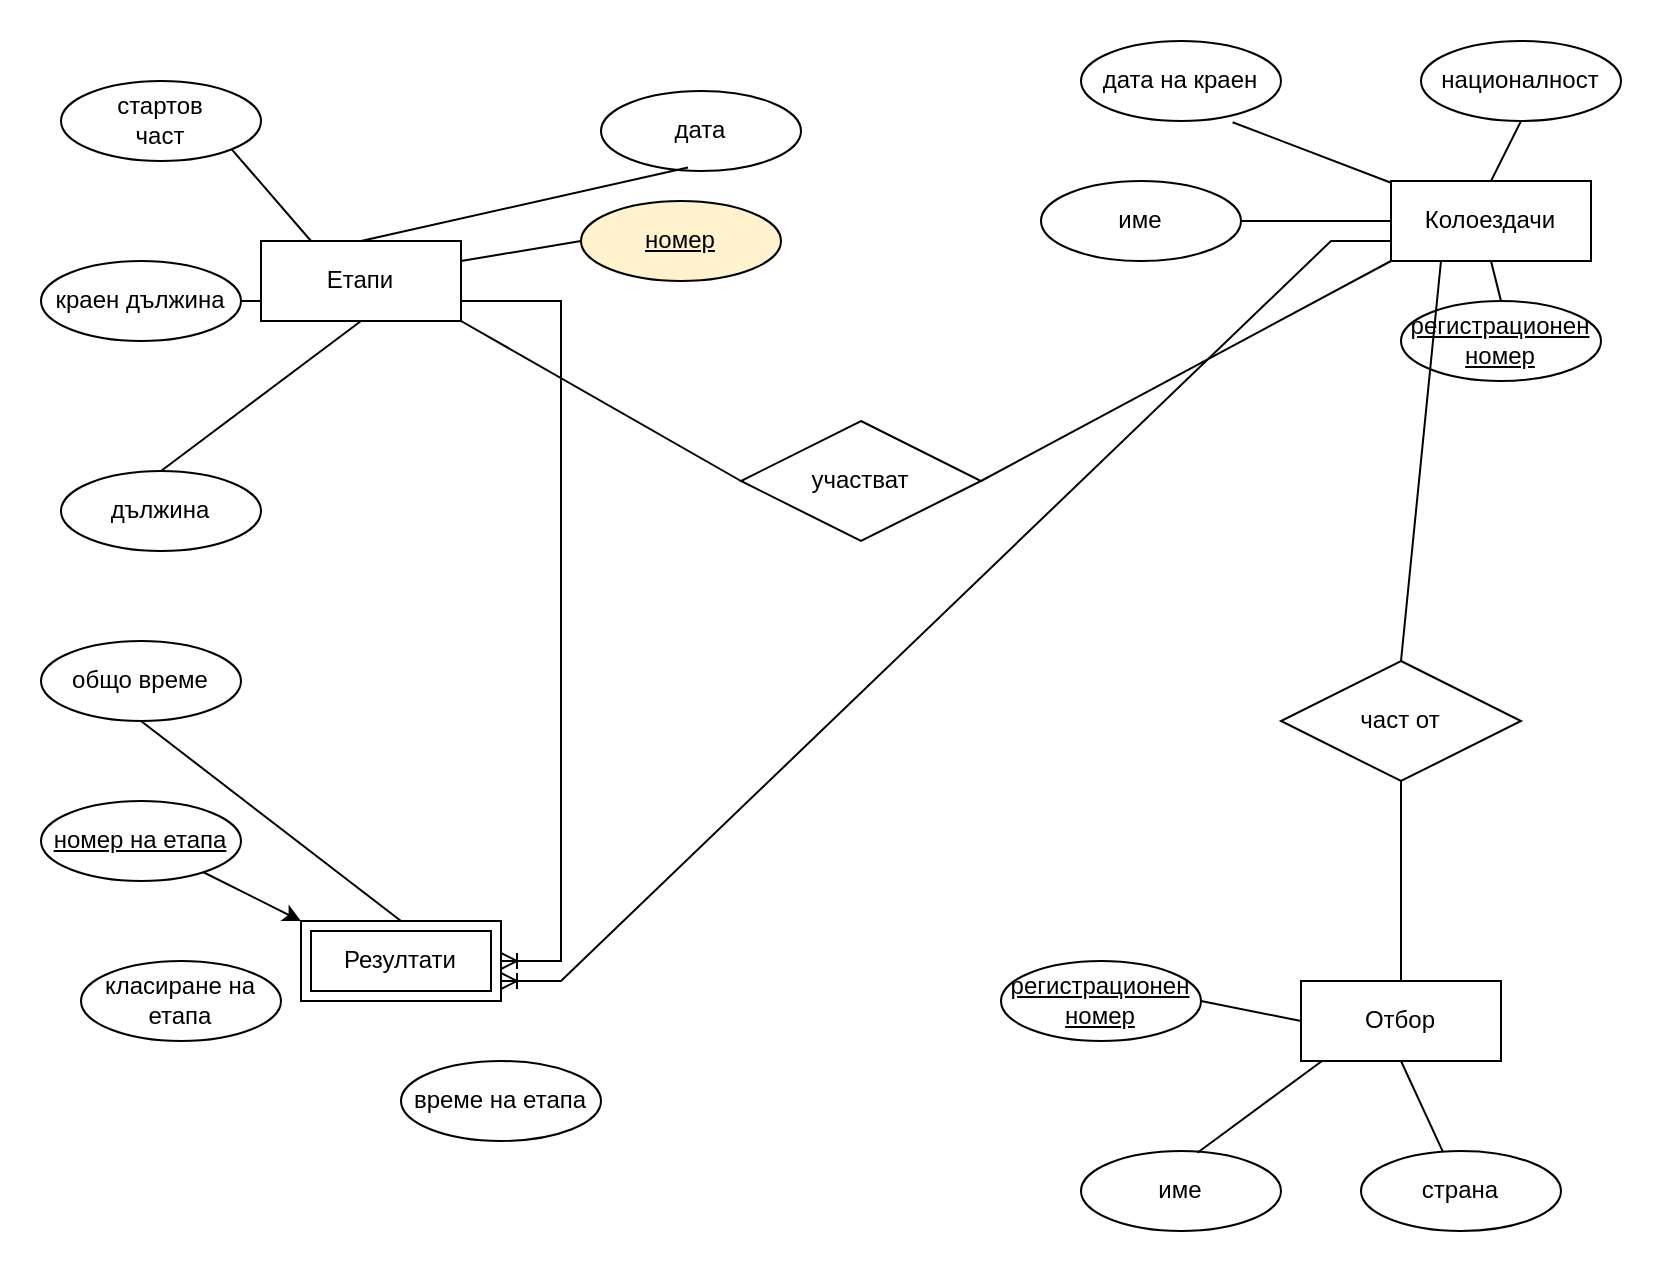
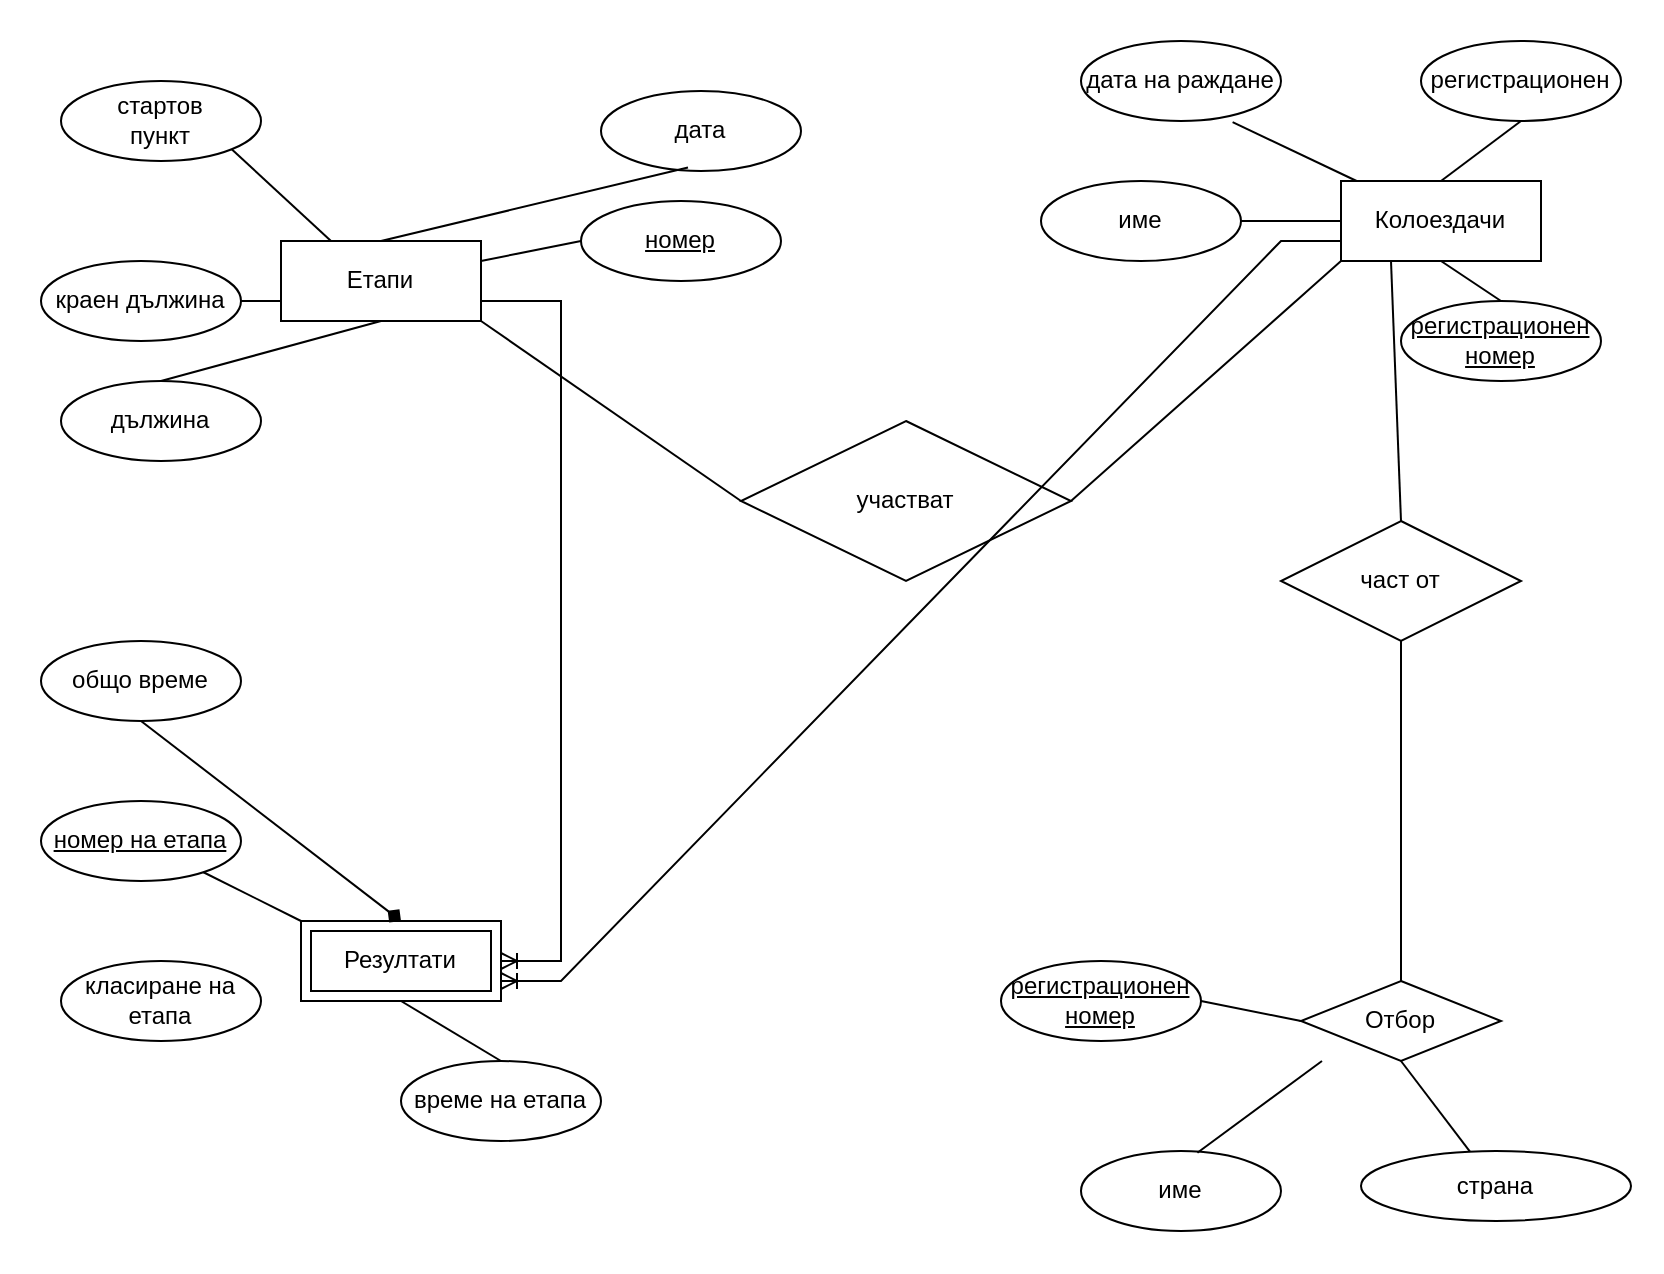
(1181, 81) -> (1181, 81)
(1521, 81) -> (1521, 81)
(161, 121) -> (161, 121)
(1491, 221) -> (1441, 221)
(681, 241) -> (681, 241)
(361, 281) -> (381, 281)
(861, 481) -> (906, 501)
(161, 511) -> (161, 421)
(1401, 721) -> (1401, 581)
(288, 914) -> (293, 917)
(394, 916) -> (388, 911)
(181, 1001) -> (161, 1001)
(1401, 1021) -> (1401, 1021)
none -> (451, 1031)
(1461, 1191) -> (1496, 1186)
